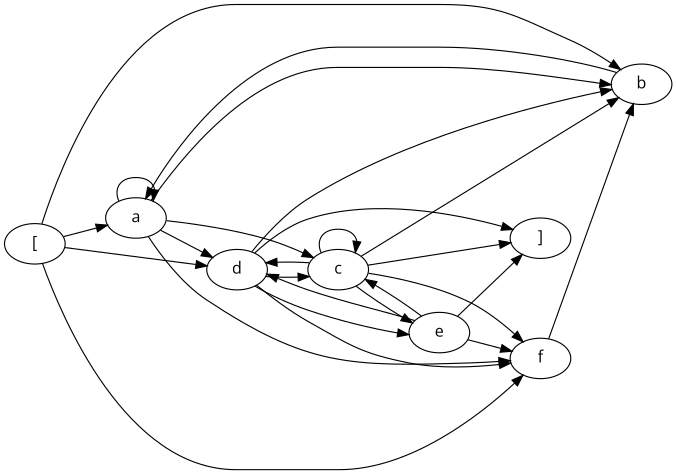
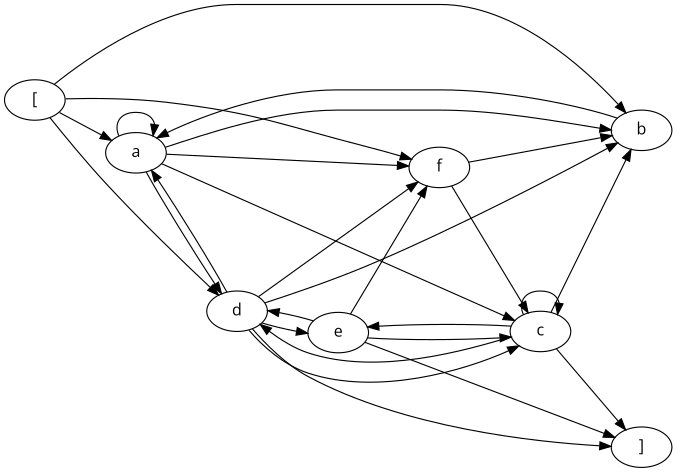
none -> (193, 235)
(446, 292) -> (487, 245)
